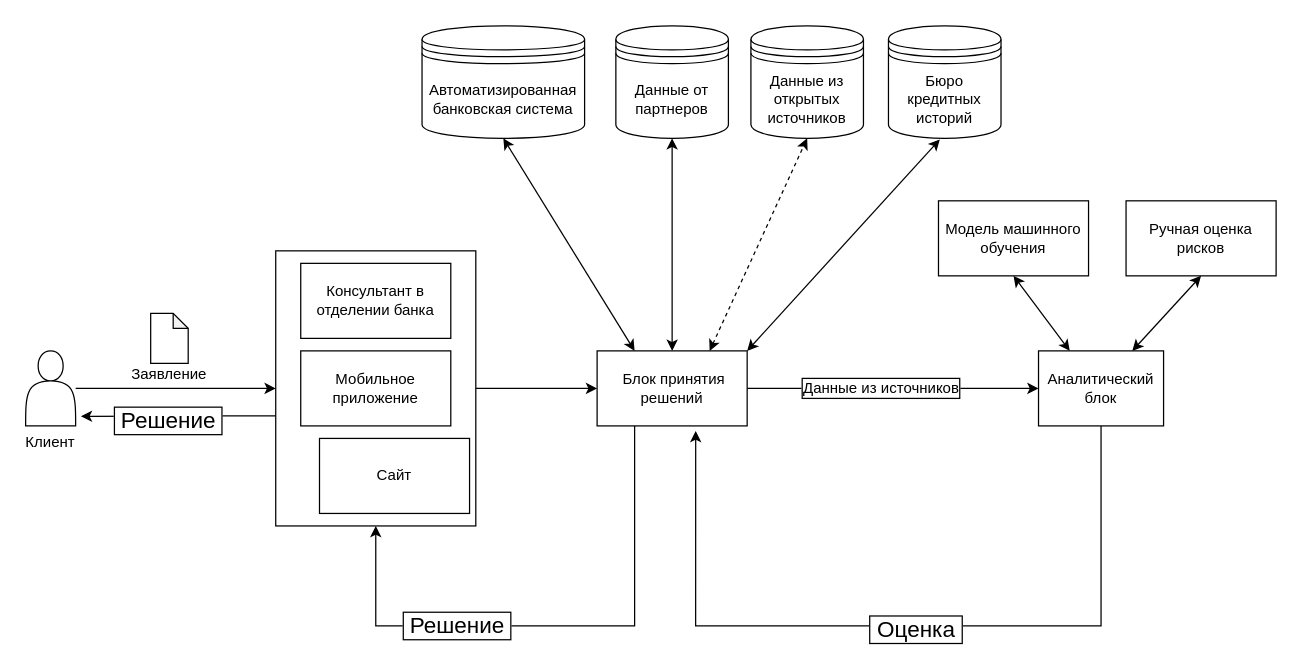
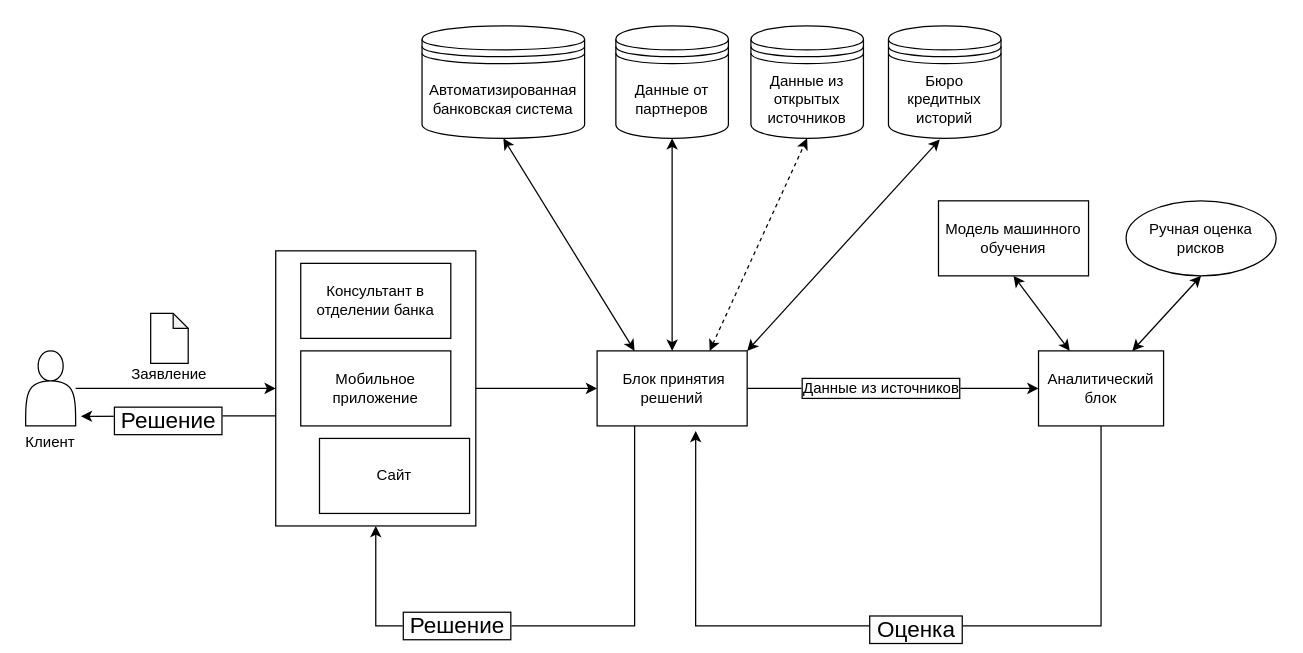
(1201, 238) -> (1201, 238)
